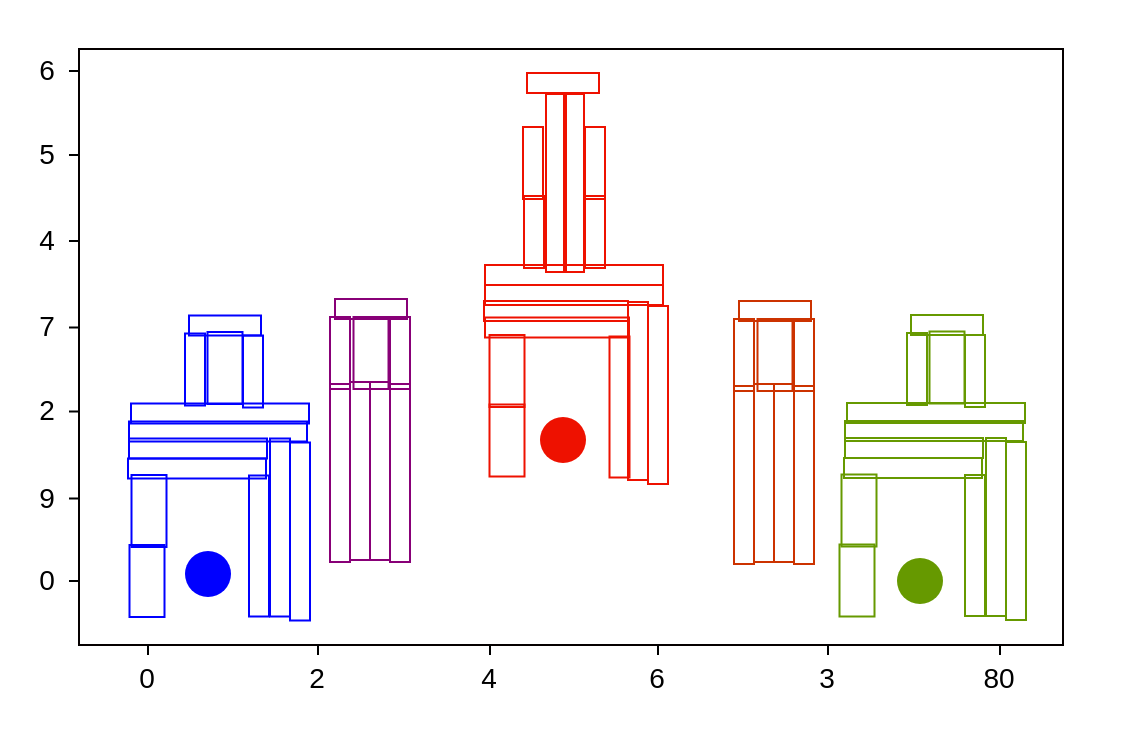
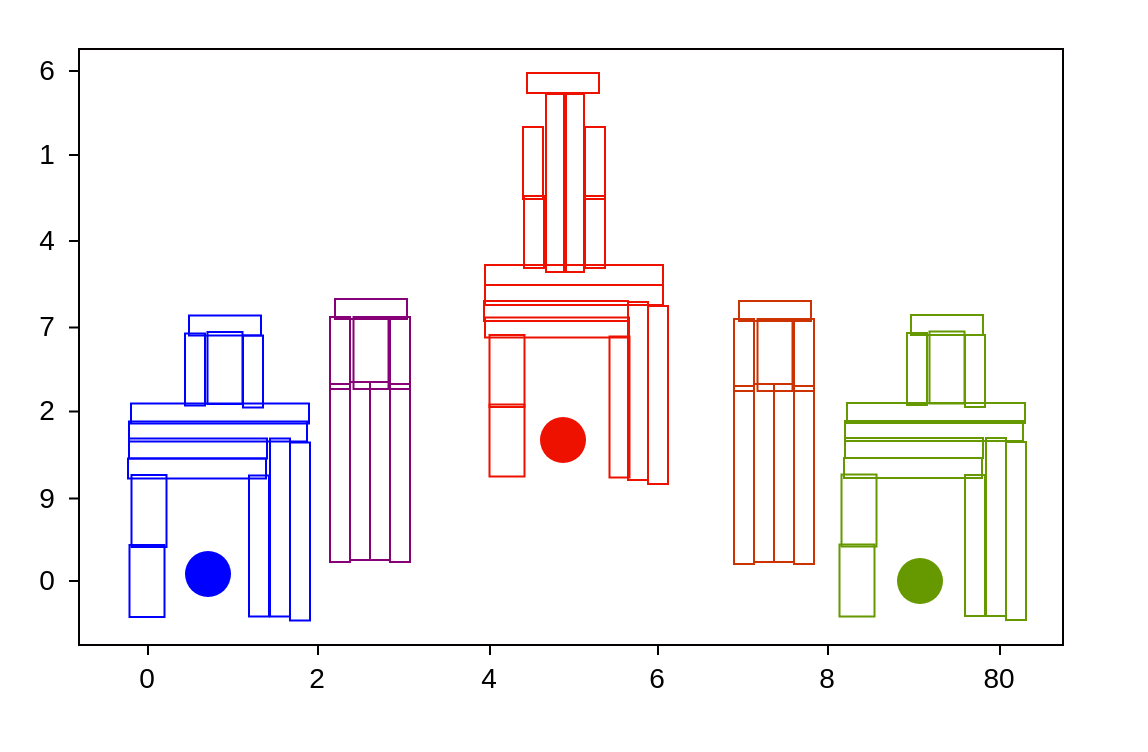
(48, 155) -> (48, 155)
(828, 679) -> (828, 679)
